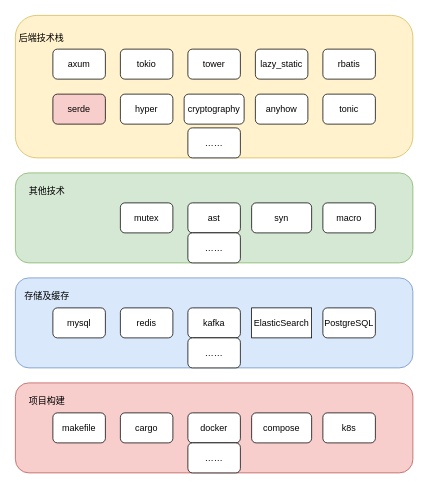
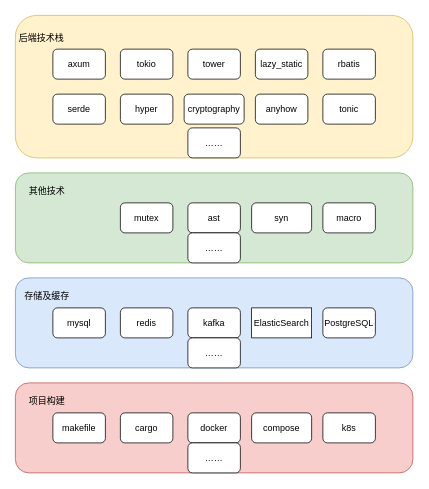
(79, 109) -> (79, 109)
